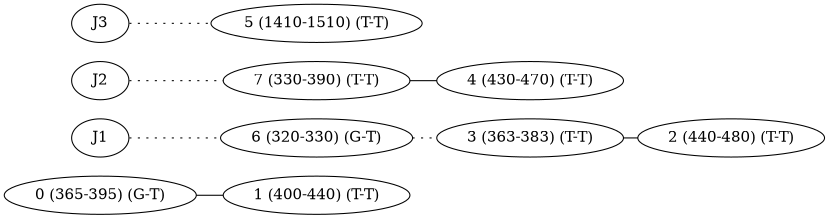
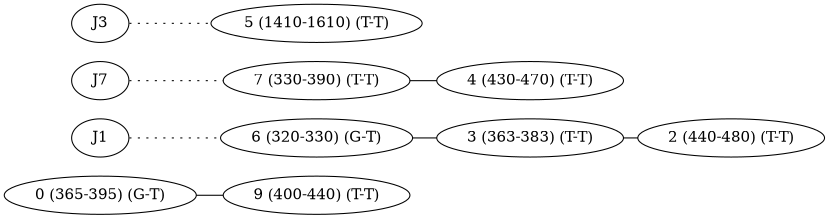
(317, 23) -> (317, 23)
(100, 81) -> (100, 81)
(425, 138) -> (425, 138)
(317, 195) -> (317, 195)
